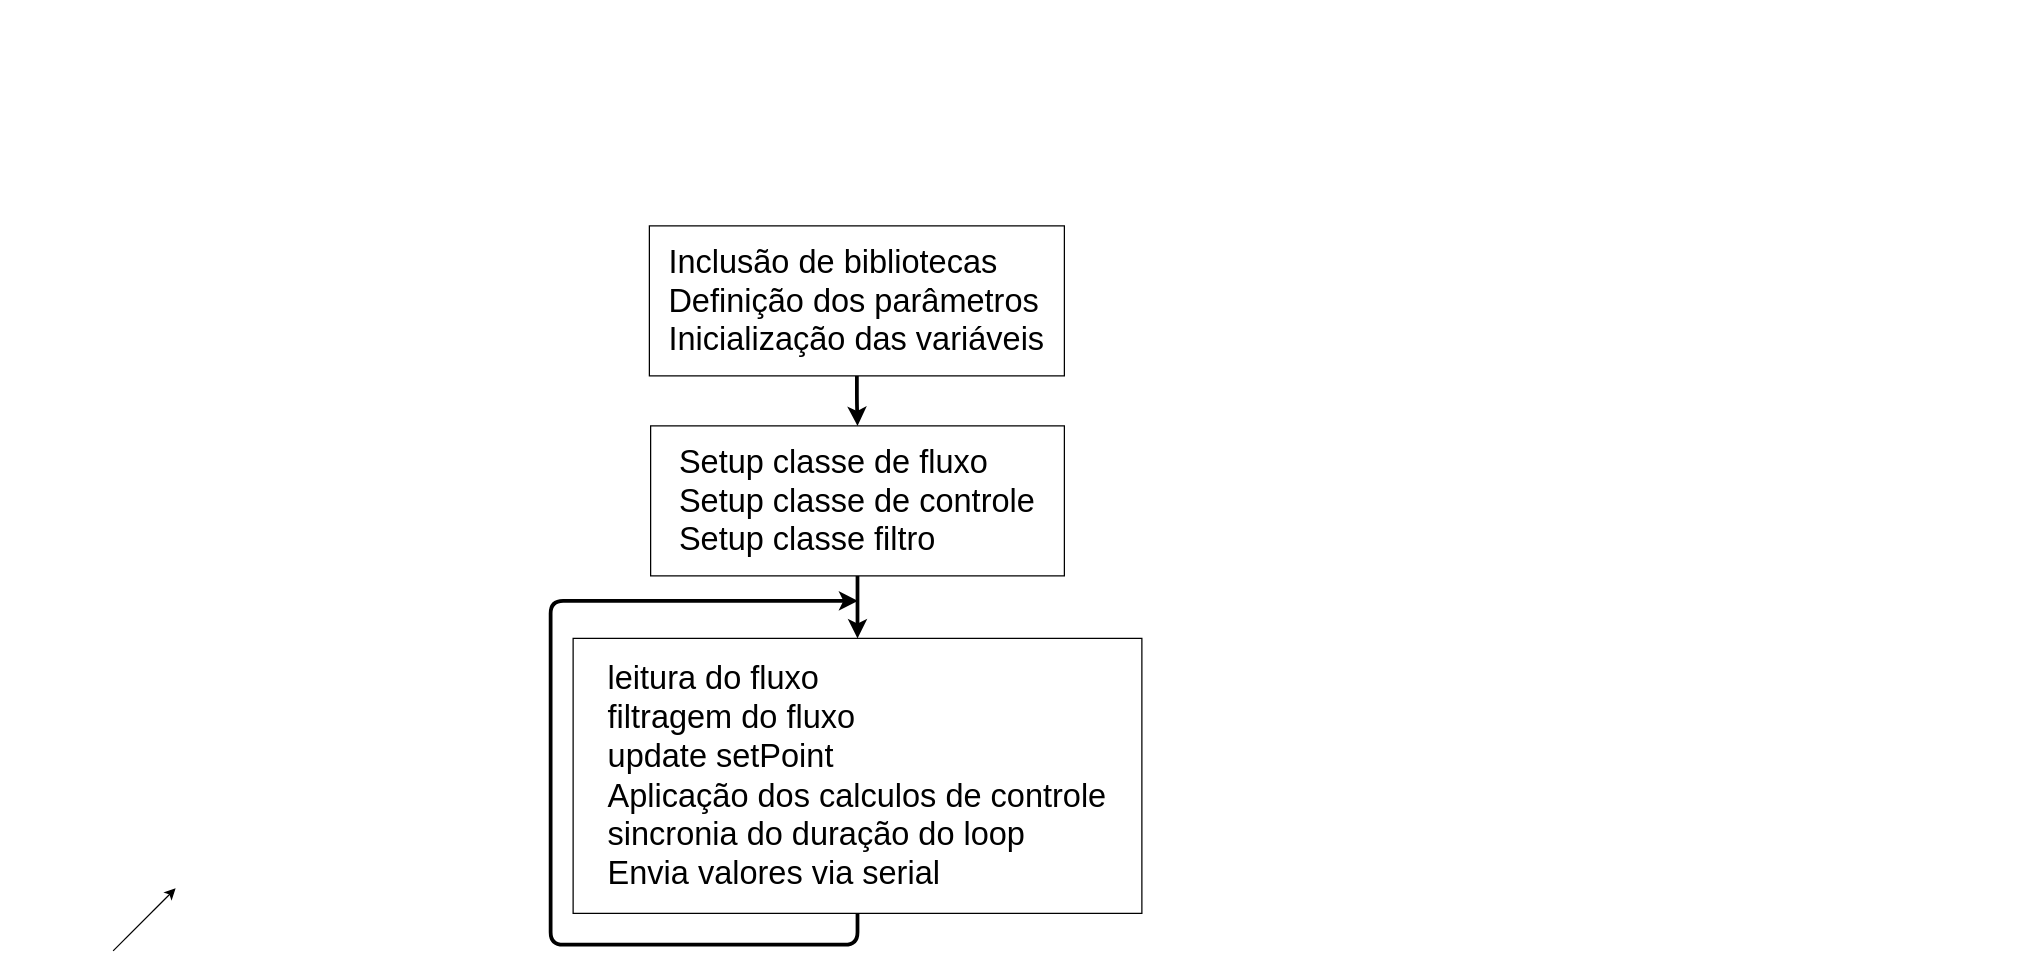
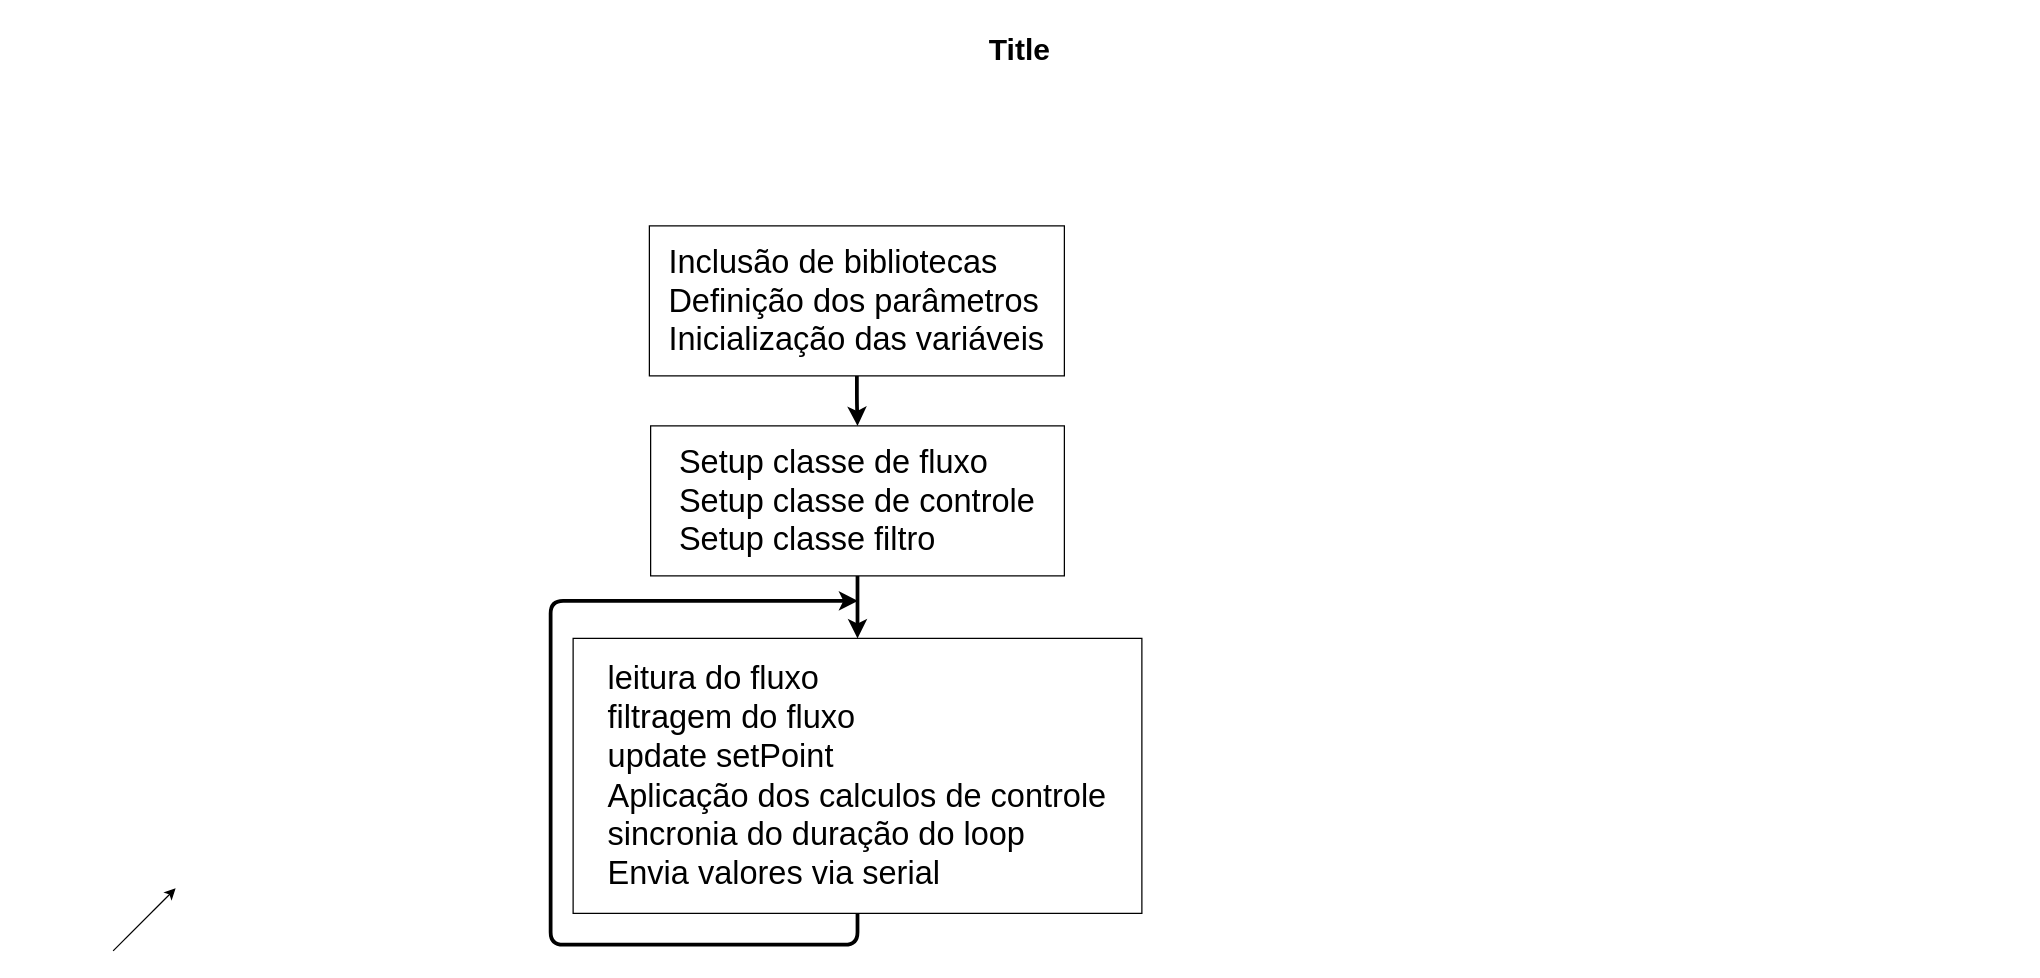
none -> (1019, 51)
